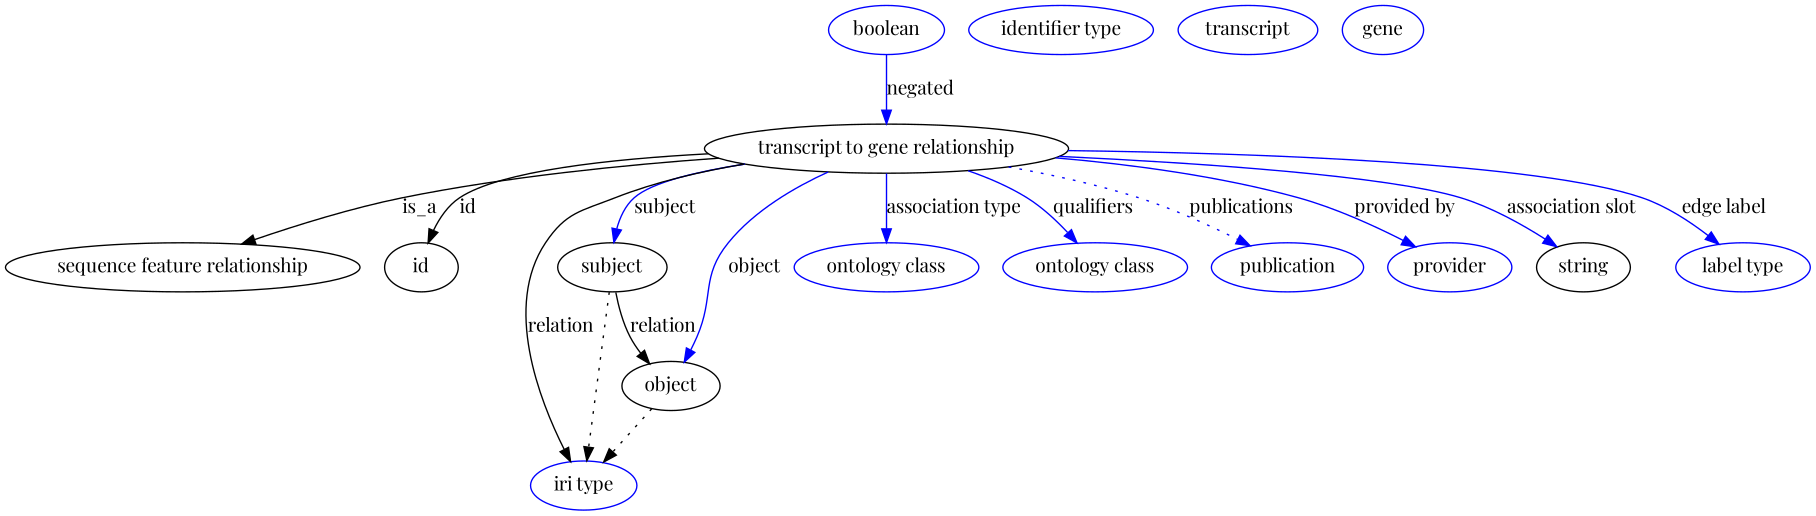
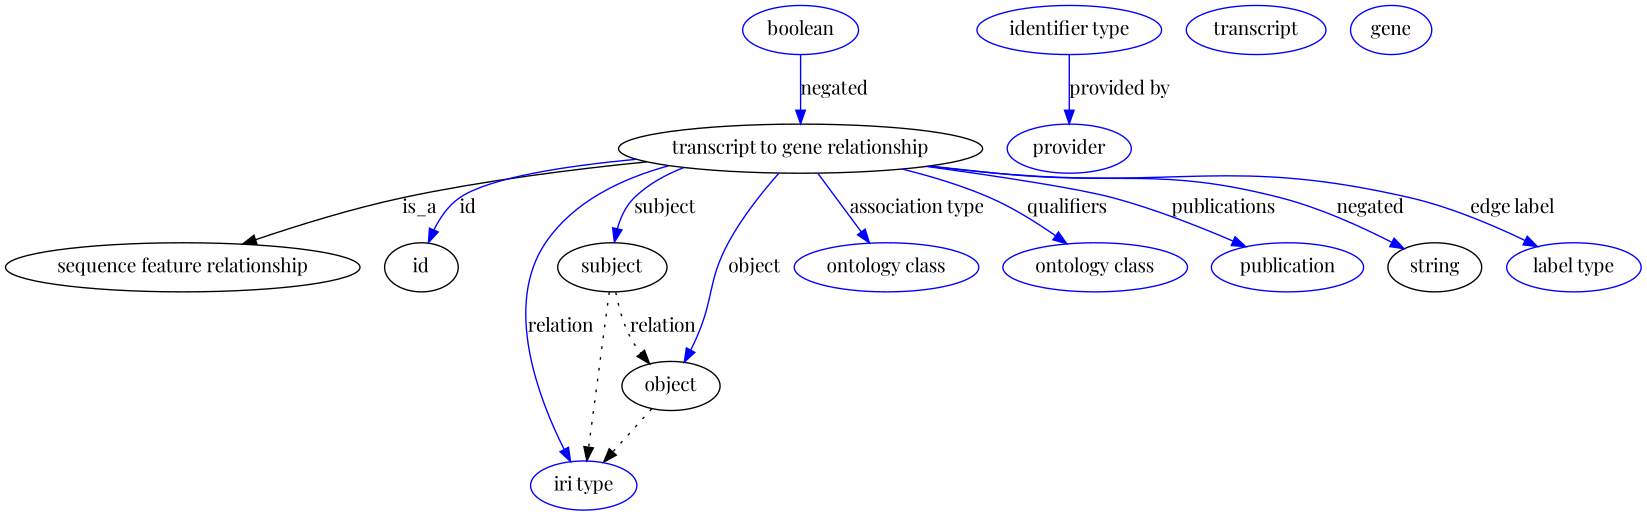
(561, 168) -> (526, 175)
(1234, 182) -> (1069, 82)
(1126, 194) -> (1083, 191)
(1572, 208) -> (1371, 208)
(546, 242) -> (532, 274)
(625, 324) -> (625, 324)
